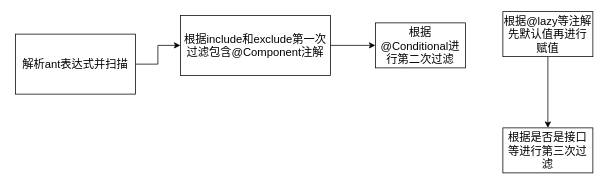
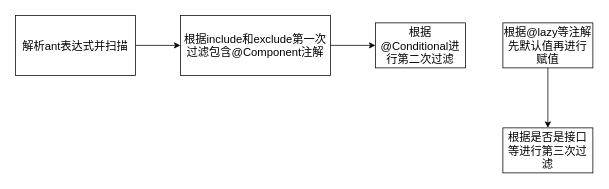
(548, 34) -> (548, 45)
(75, 64) -> (75, 45)
